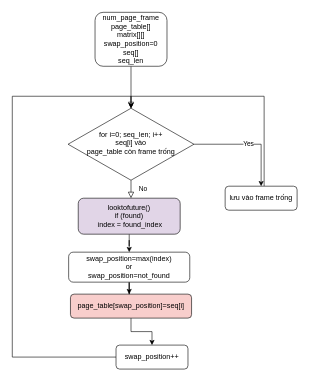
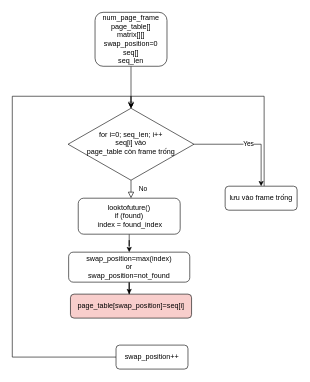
(129, 216) -> (129, 216)
(144, 332) -> none
